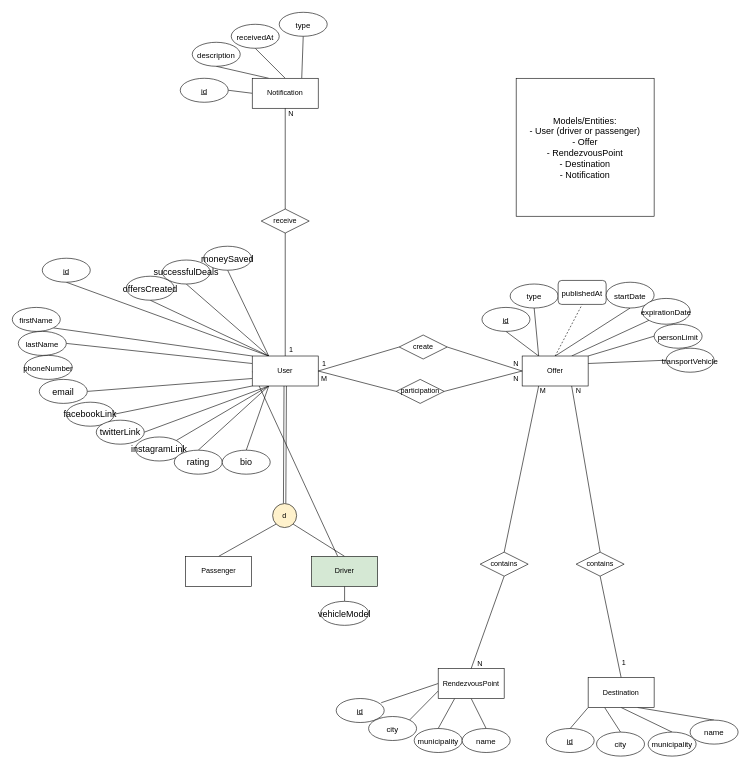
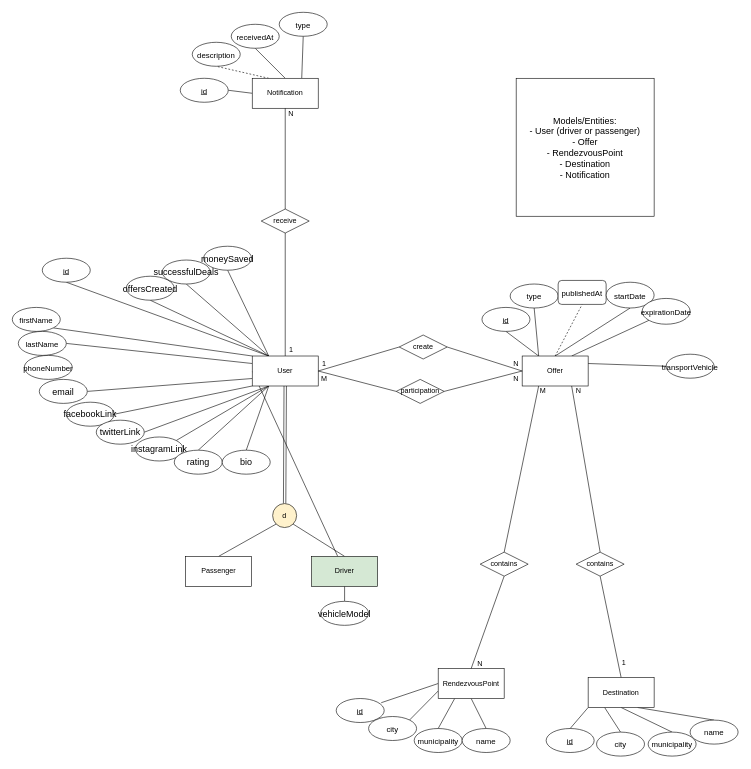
(243, 72) -> (243, 72)
(678, 336) -> none
(621, 346) -> none
(690, 360) -> (690, 366)
